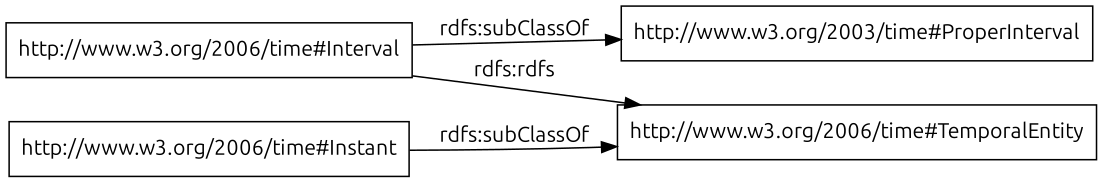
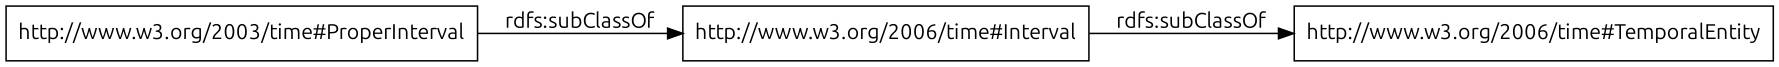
(509, 42) -> (573, 33)
(515, 71) -> (1192, 22)
(209, 149) -> none
